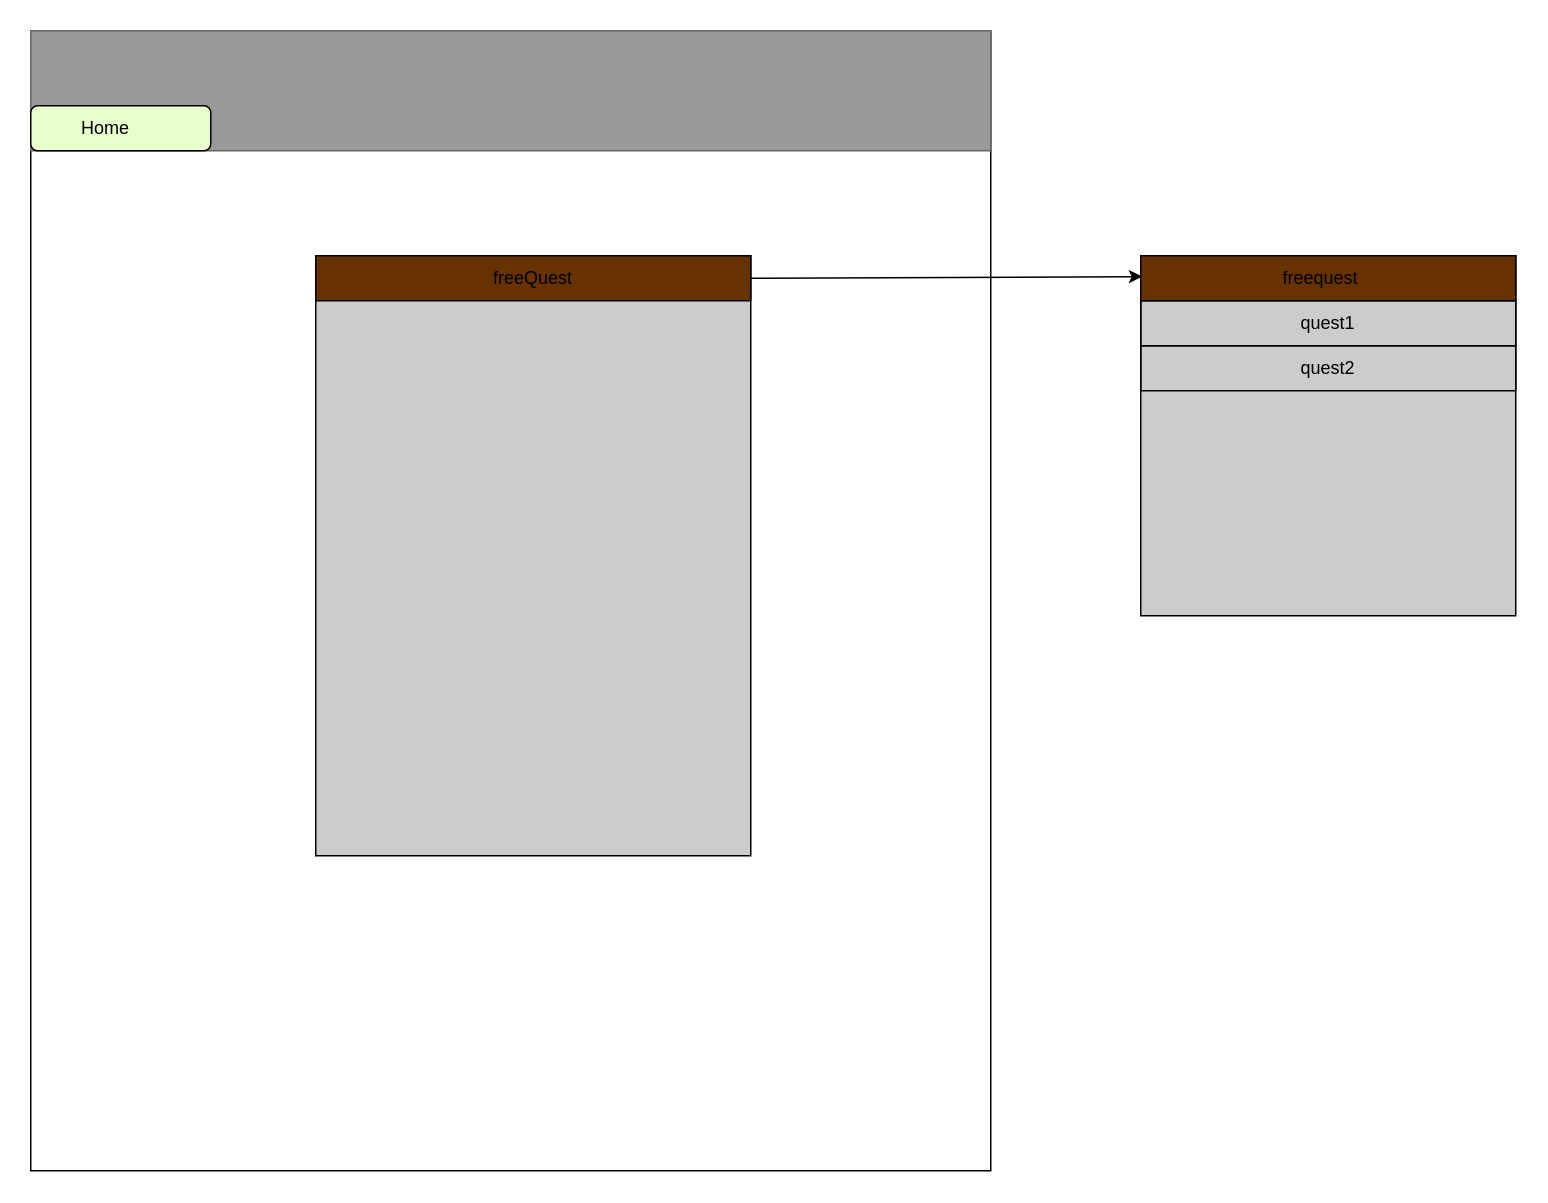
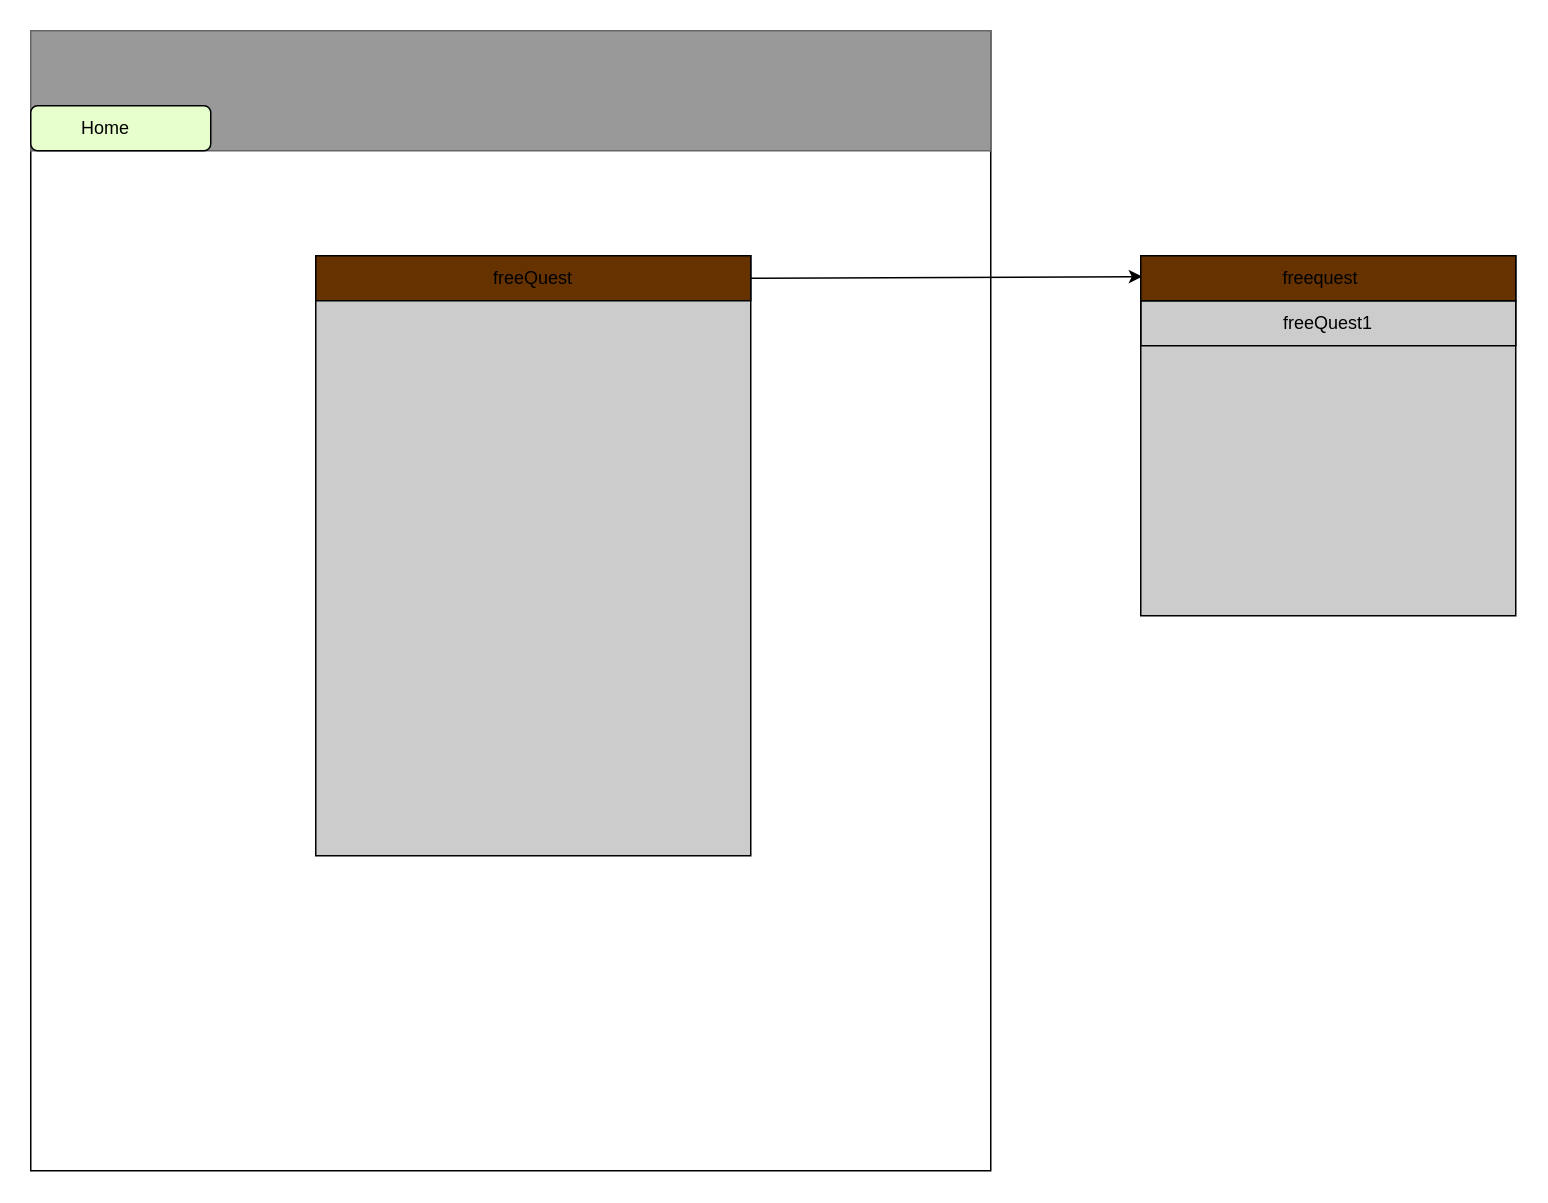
(1328, 323) -> (1328, 323)
(1328, 368) -> none
